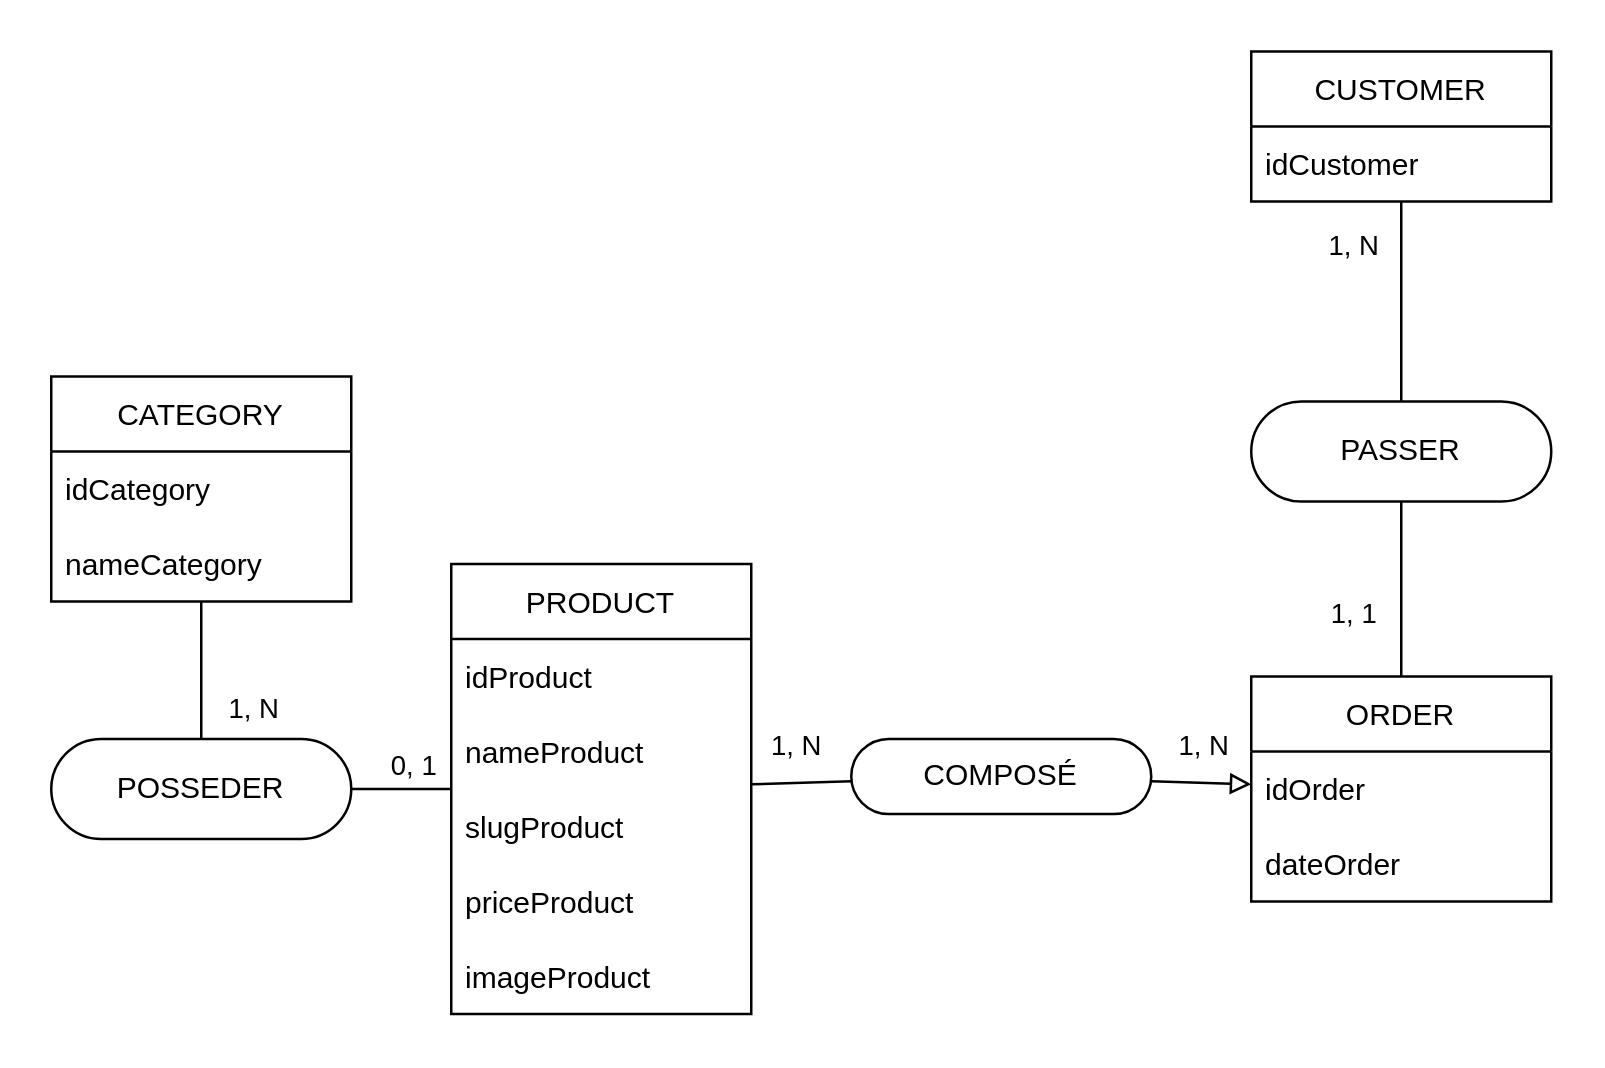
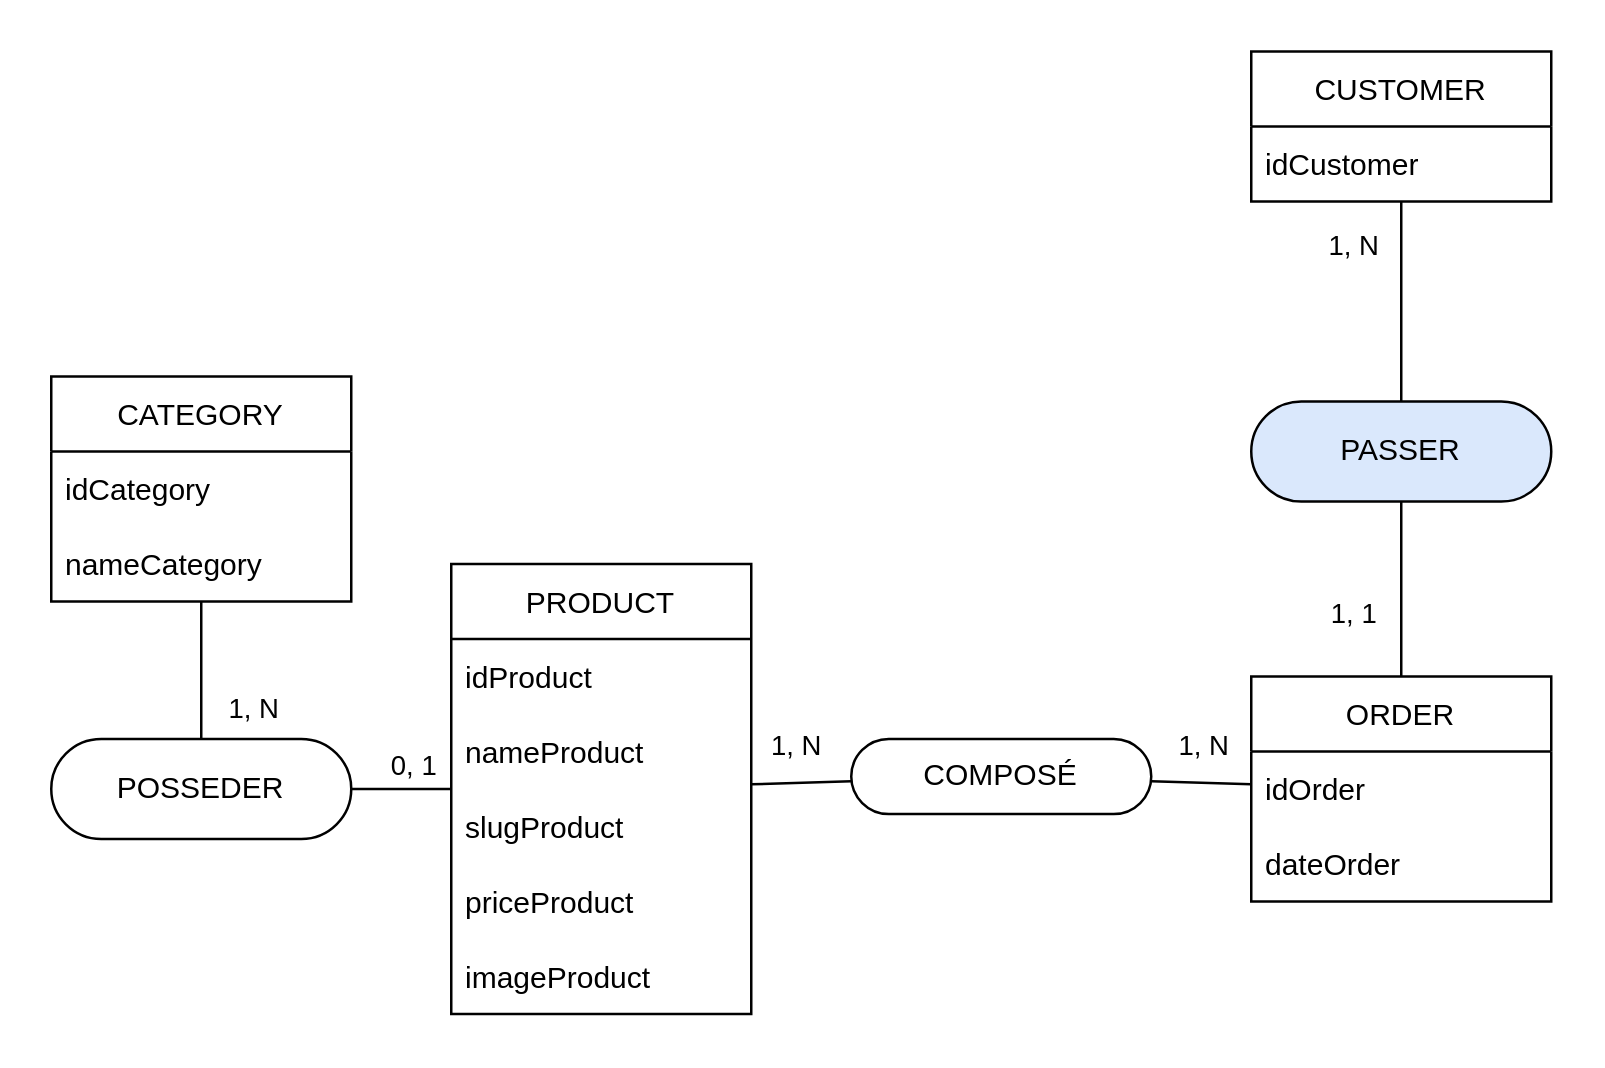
(1401, 451) -> (1401, 451)
(1229, 783) -> (1237, 784)
